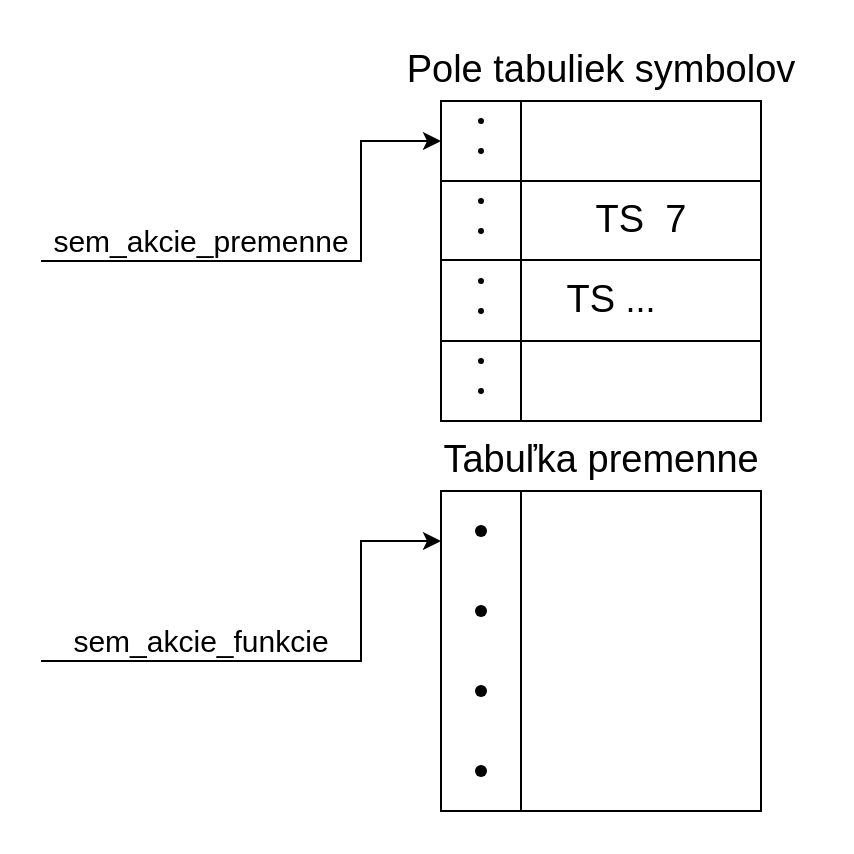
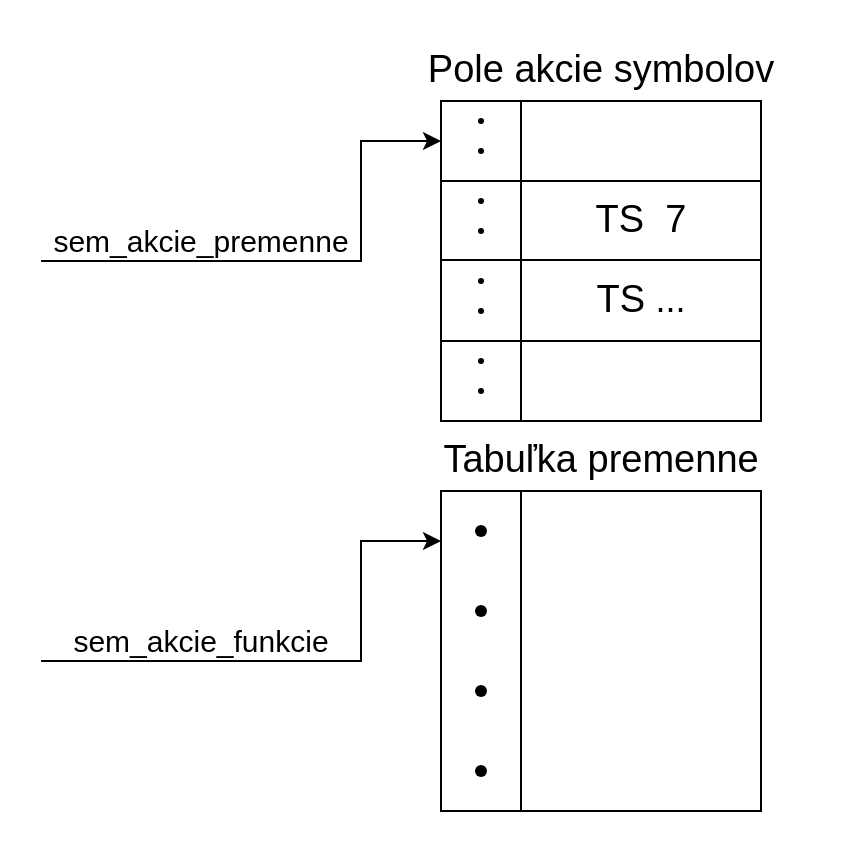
(602, 71) -> (602, 71)
(611, 301) -> (641, 301)
